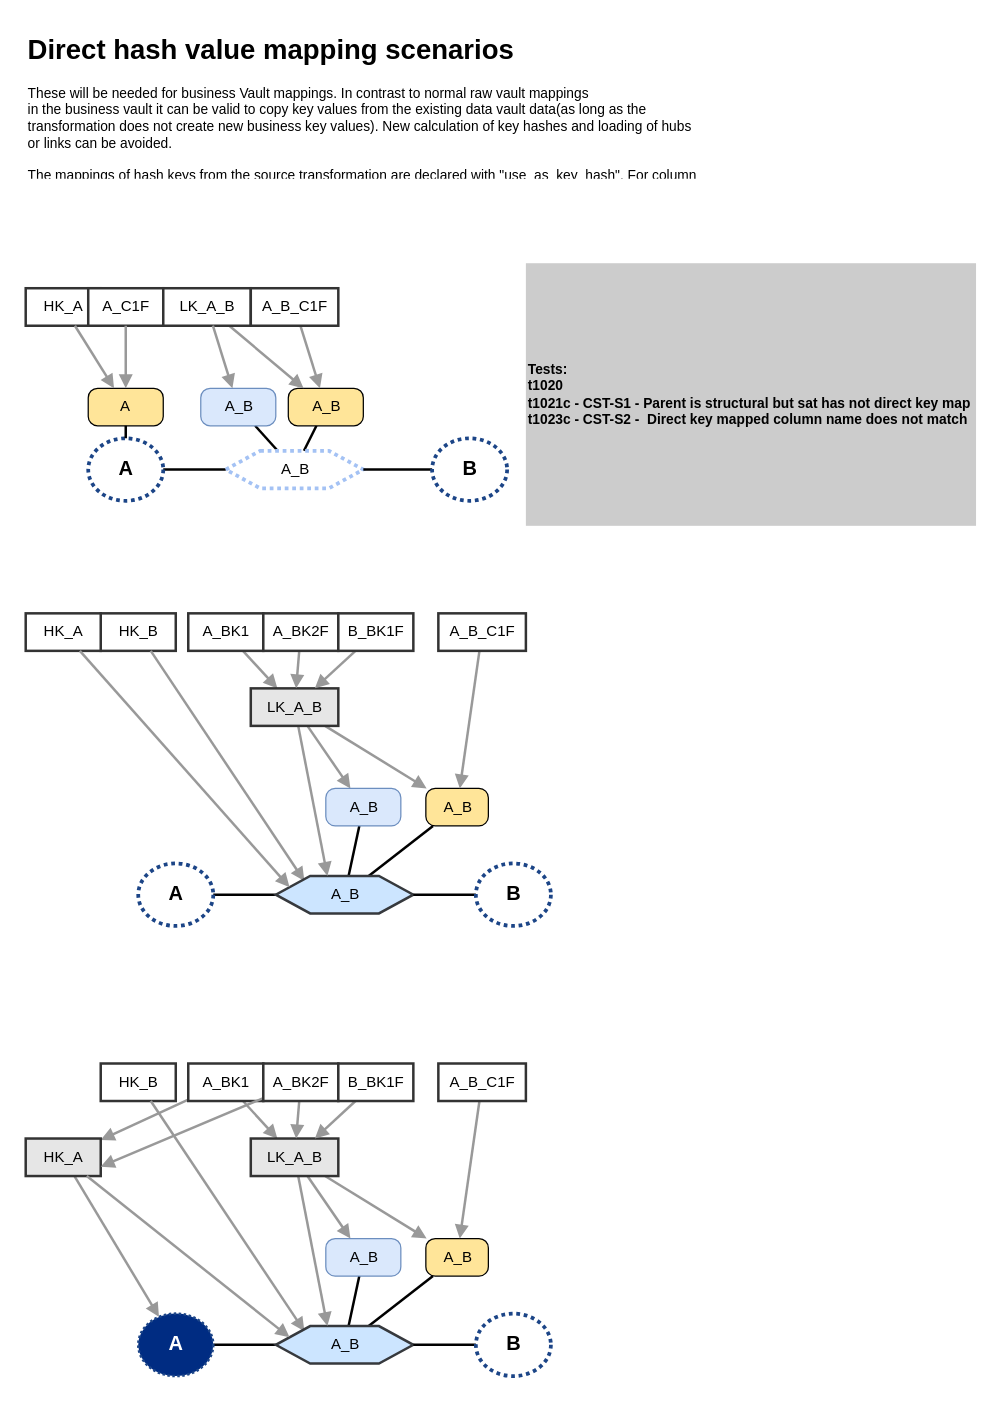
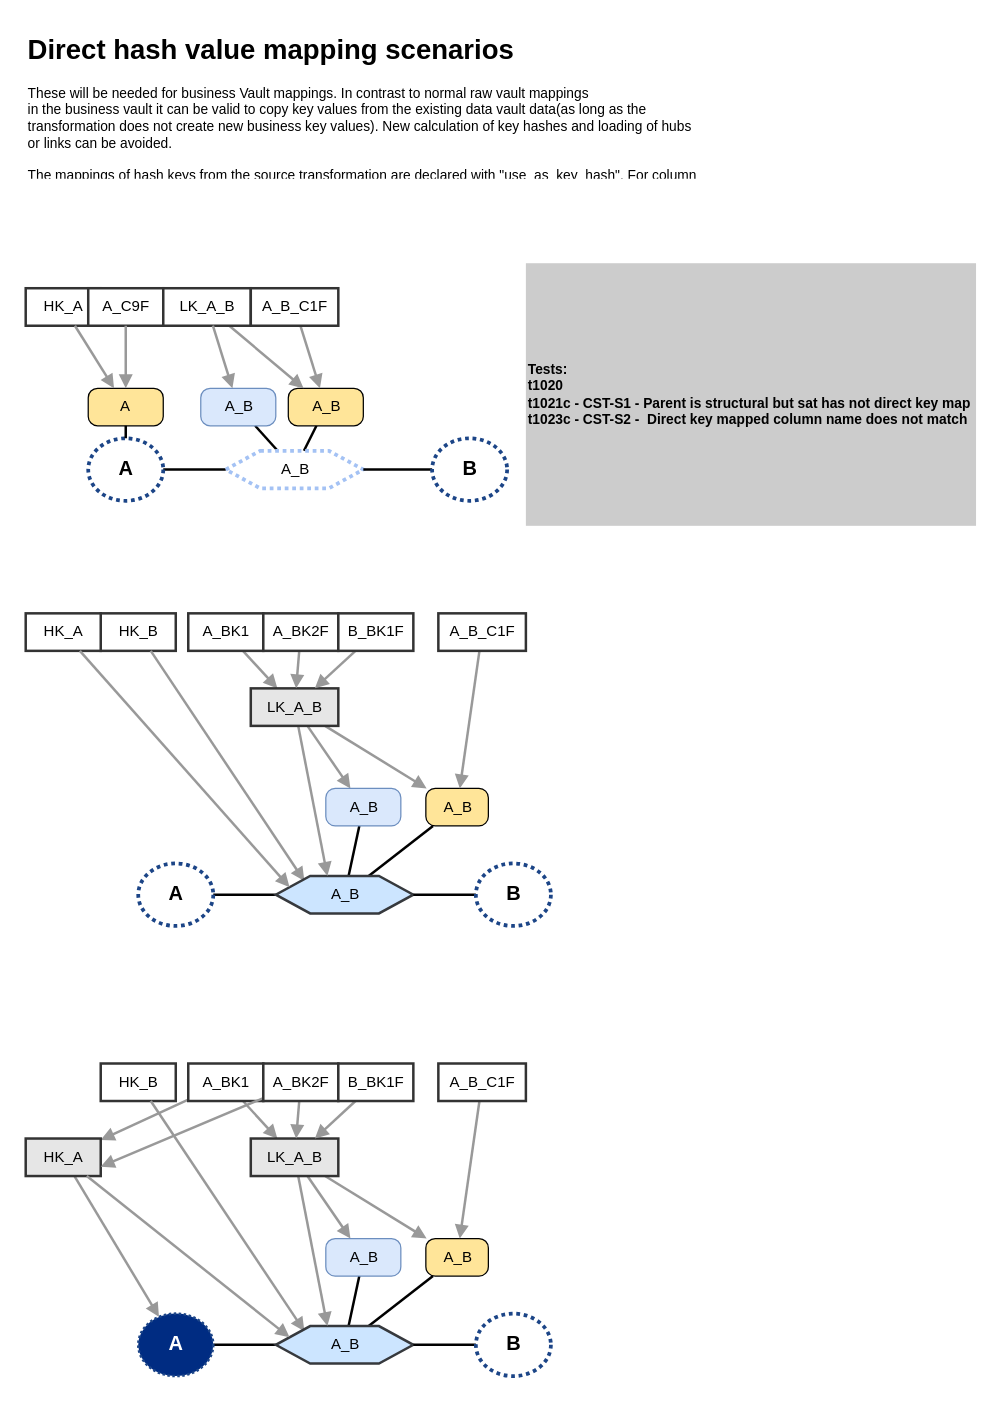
(126, 307) -> (126, 307)
